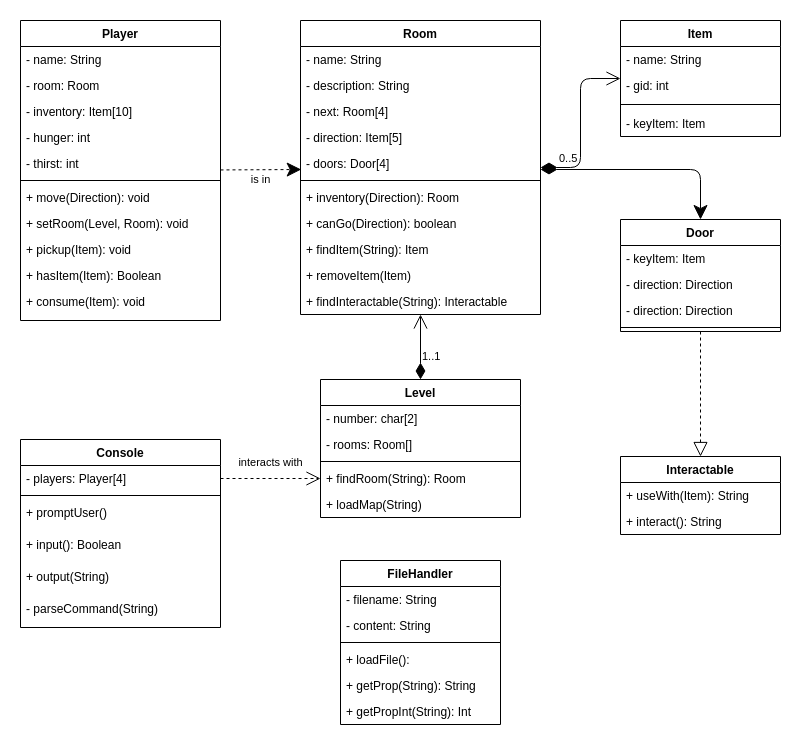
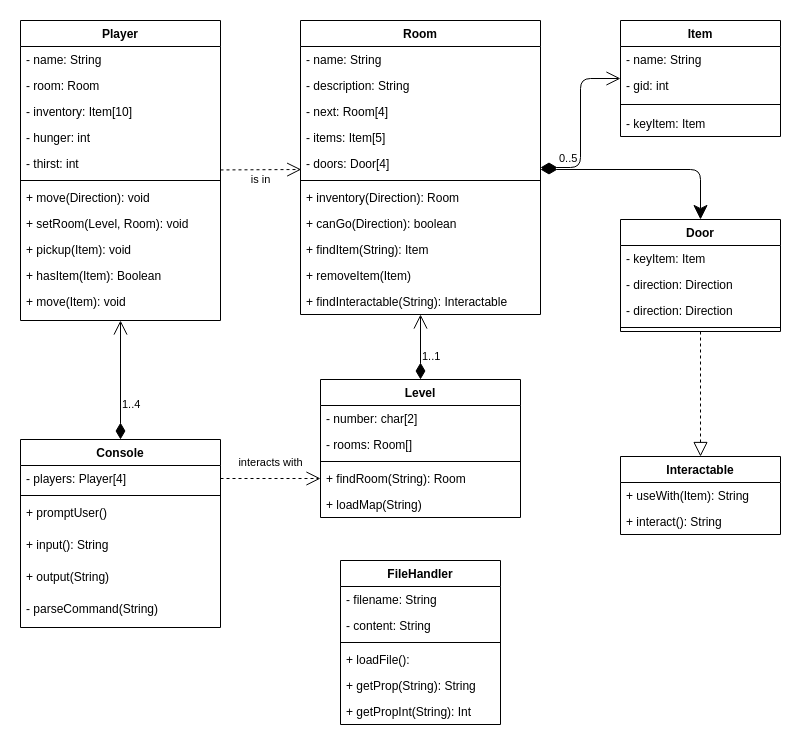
(365, 138) -> (354, 138)
(288, 170) -> (292, 170)
(90, 302) -> (80, 302)
none -> (121, 373)
(79, 545) -> (75, 545)
